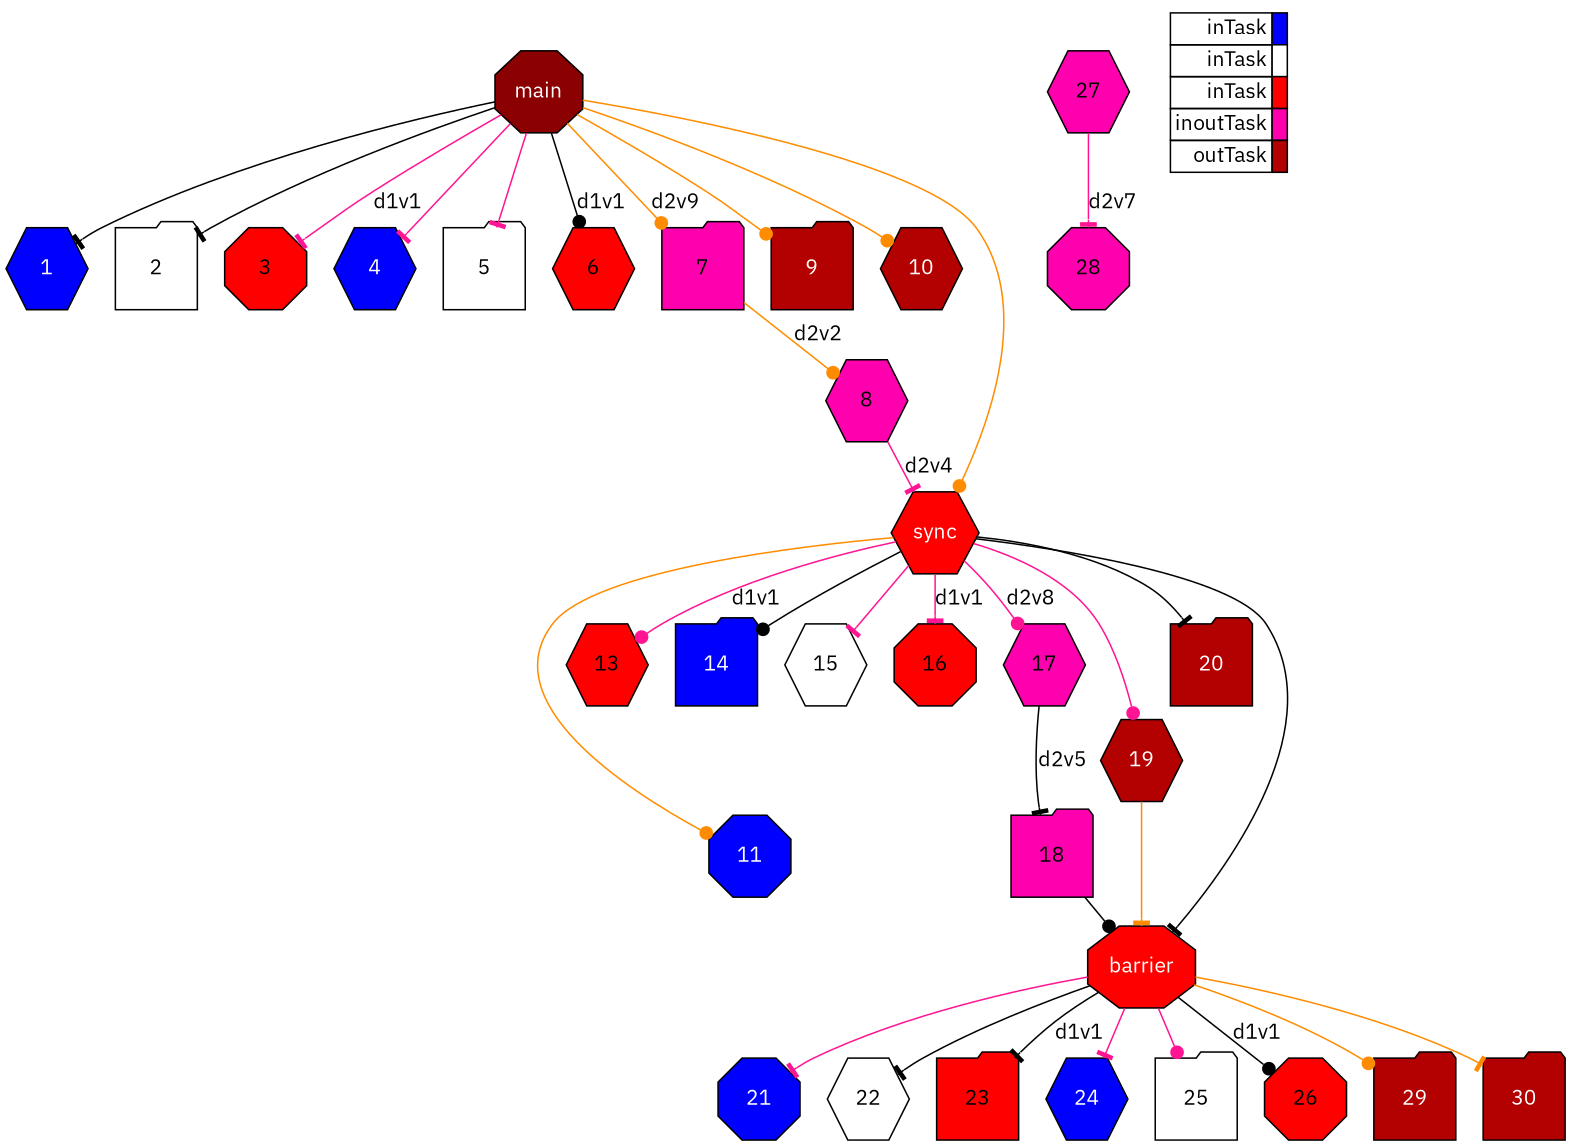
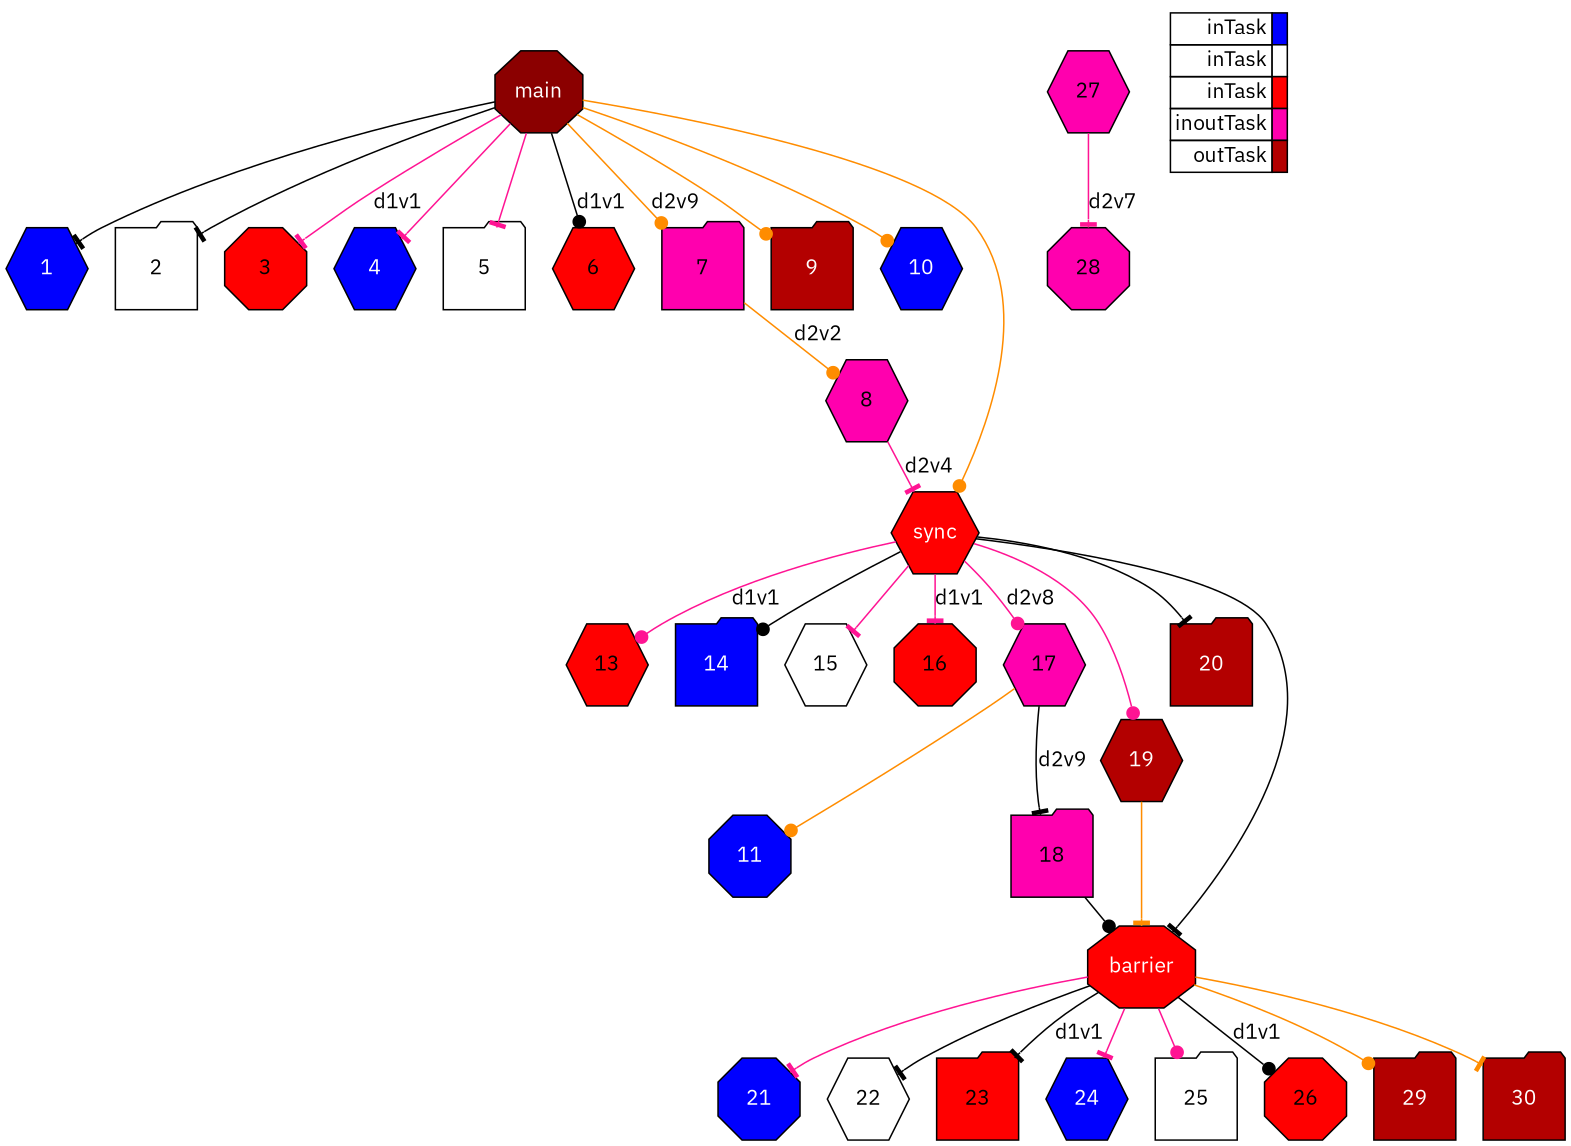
(921, 269) -> (921, 269)
(581, 602) -> (907, 760)
(1063, 761) -> (1063, 761)
